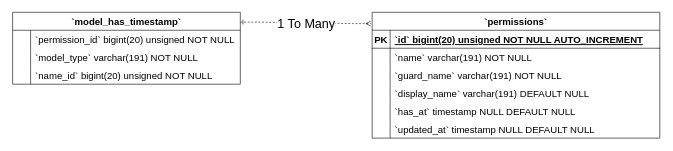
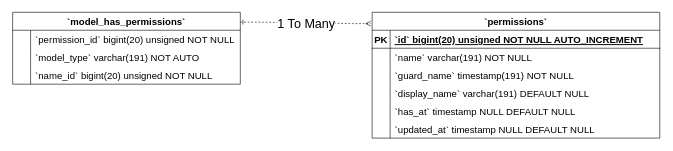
(126, 22) -> (126, 22)
(121, 58) -> (121, 58)
(482, 76) -> (487, 76)
